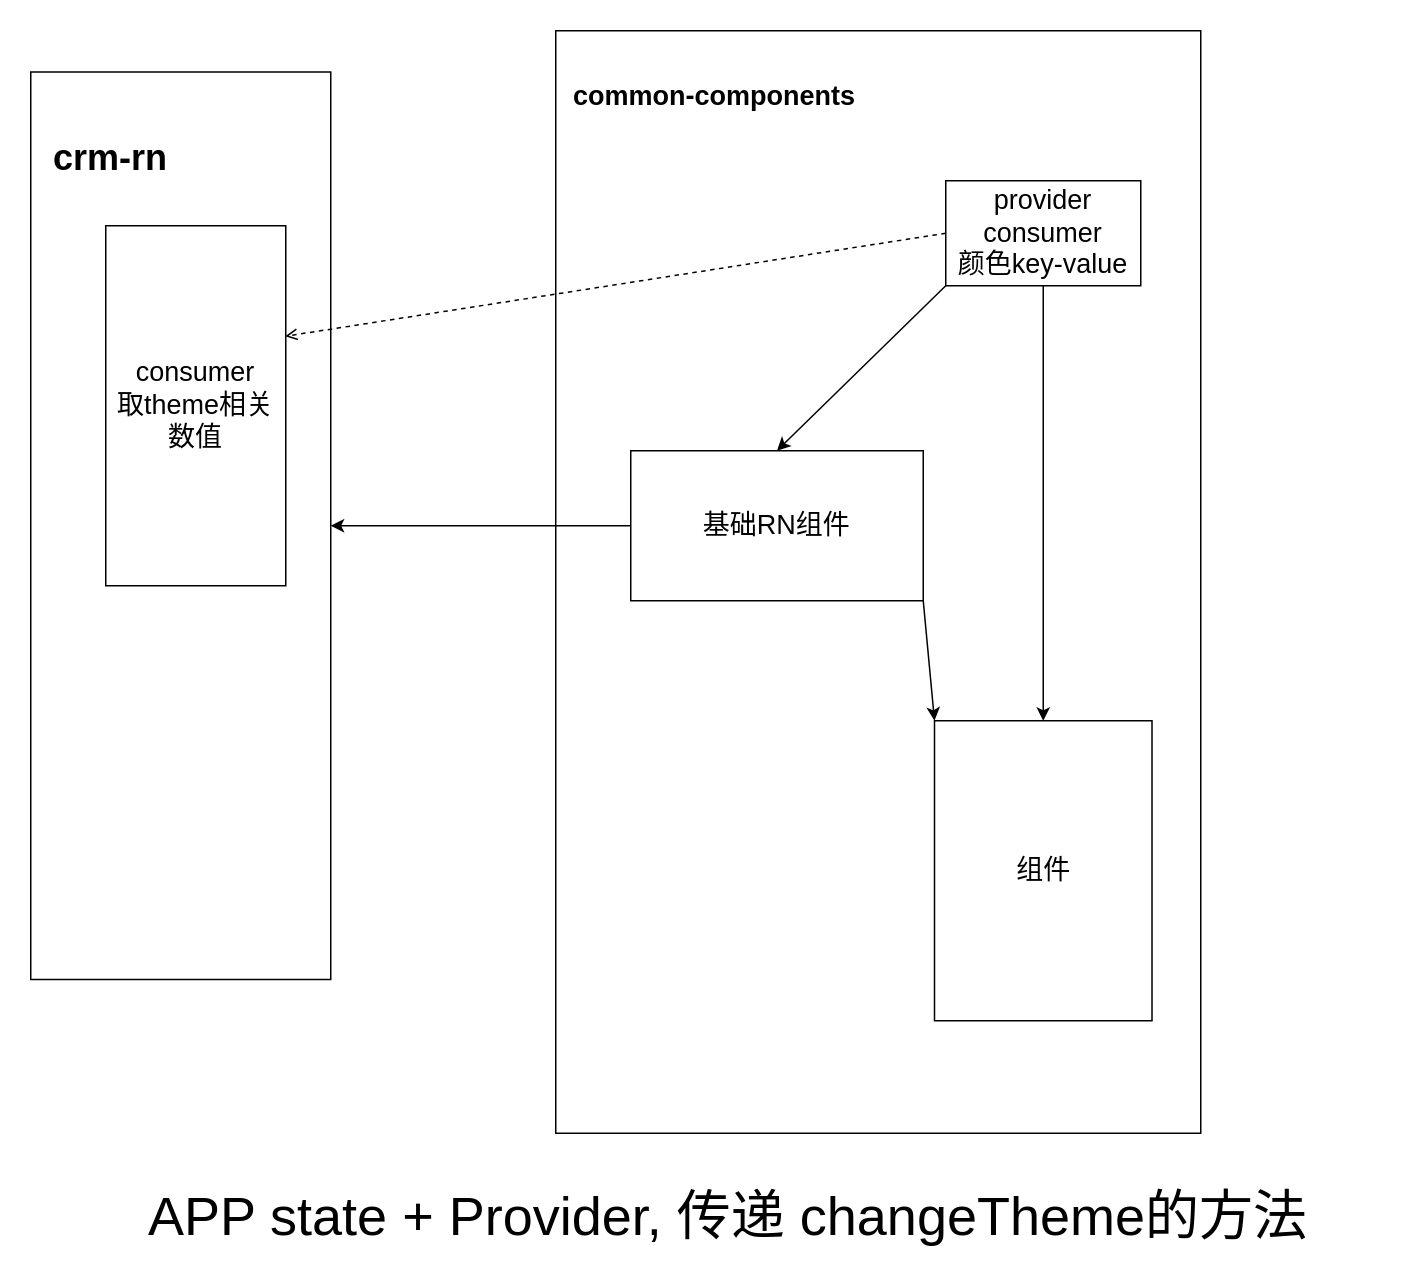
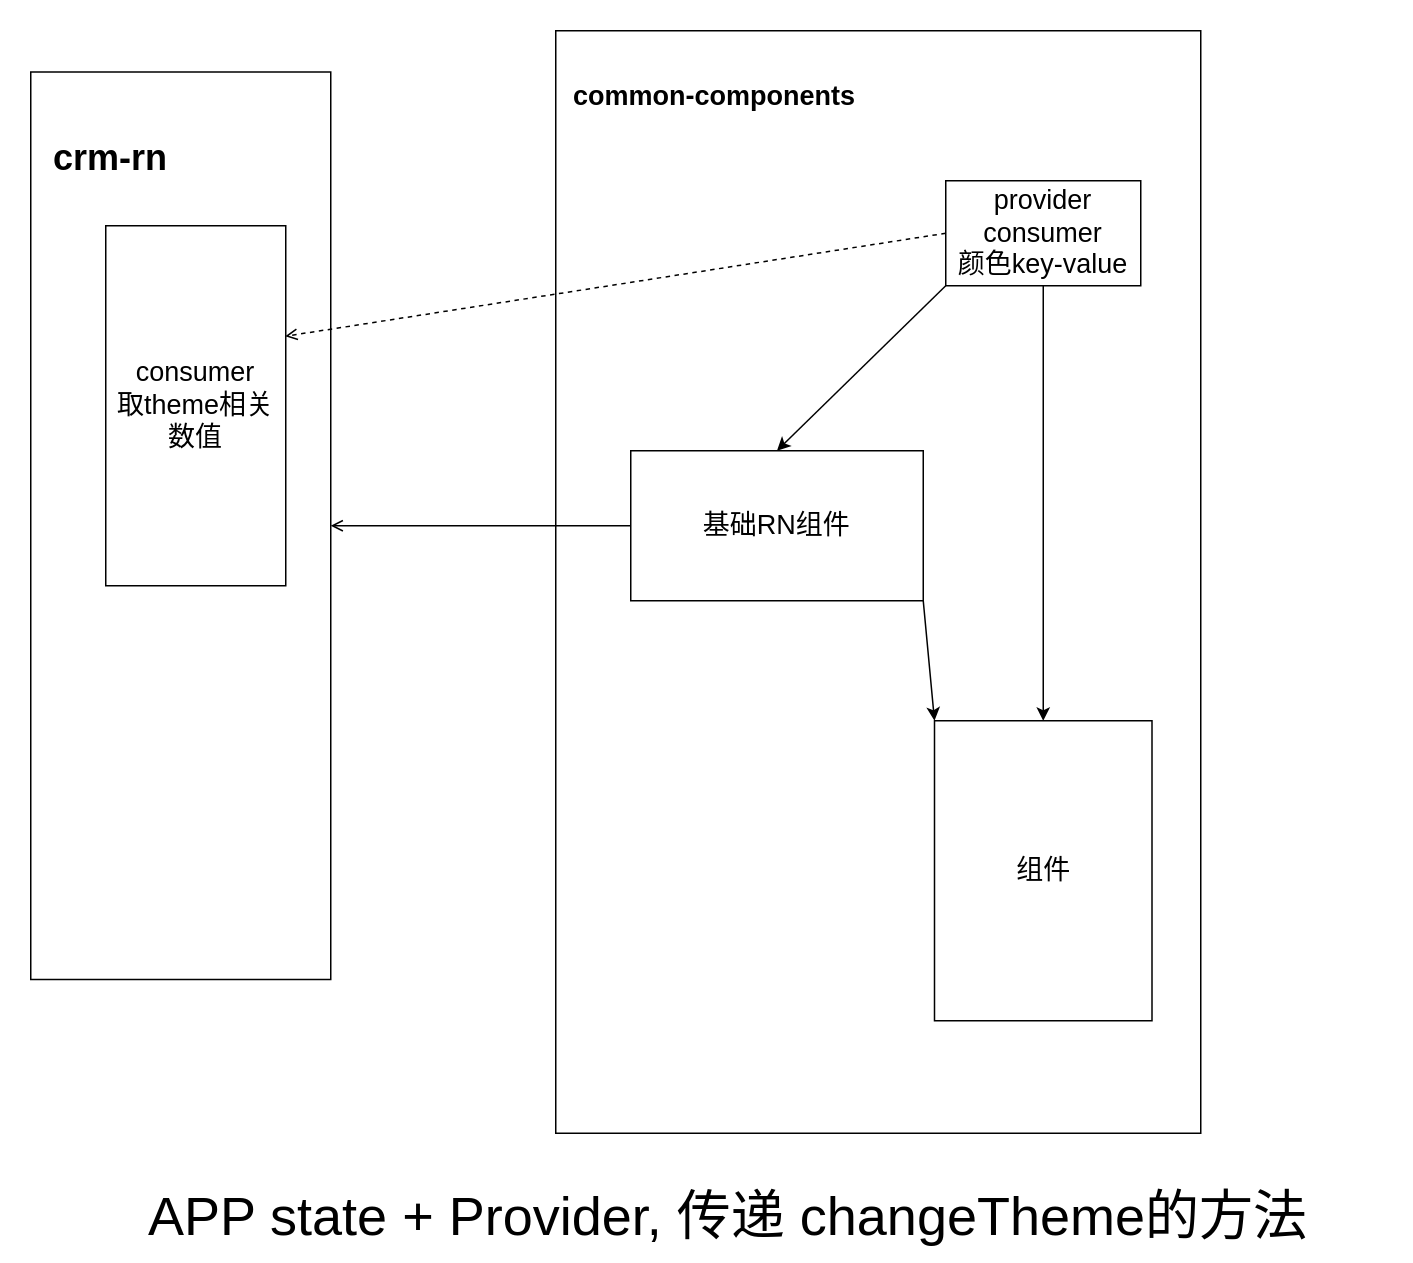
(342, 526) -> (339, 526)
